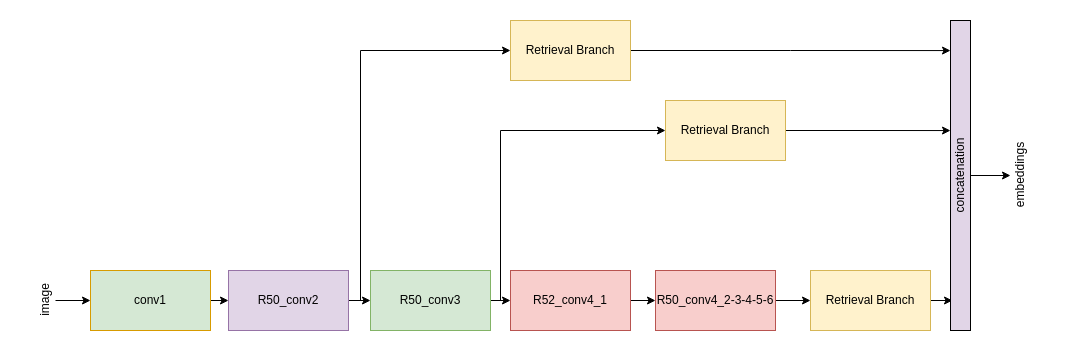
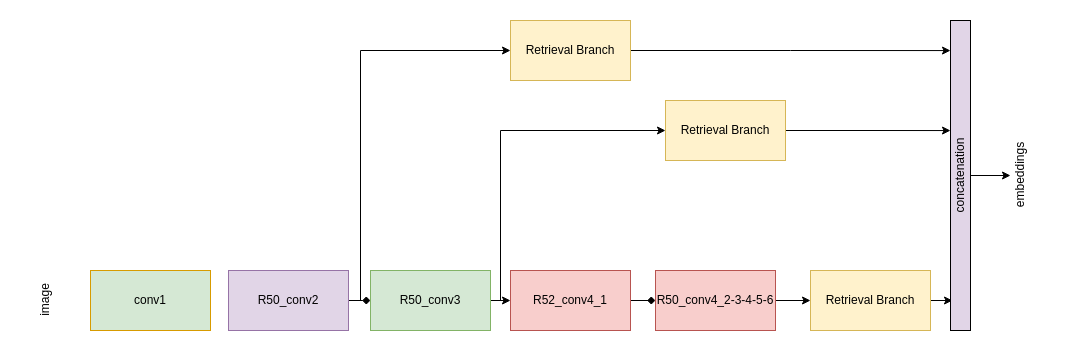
(75, 301) -> none
(216, 301) -> none
(363, 301) -> (362, 301)
(649, 301) -> (649, 301)
